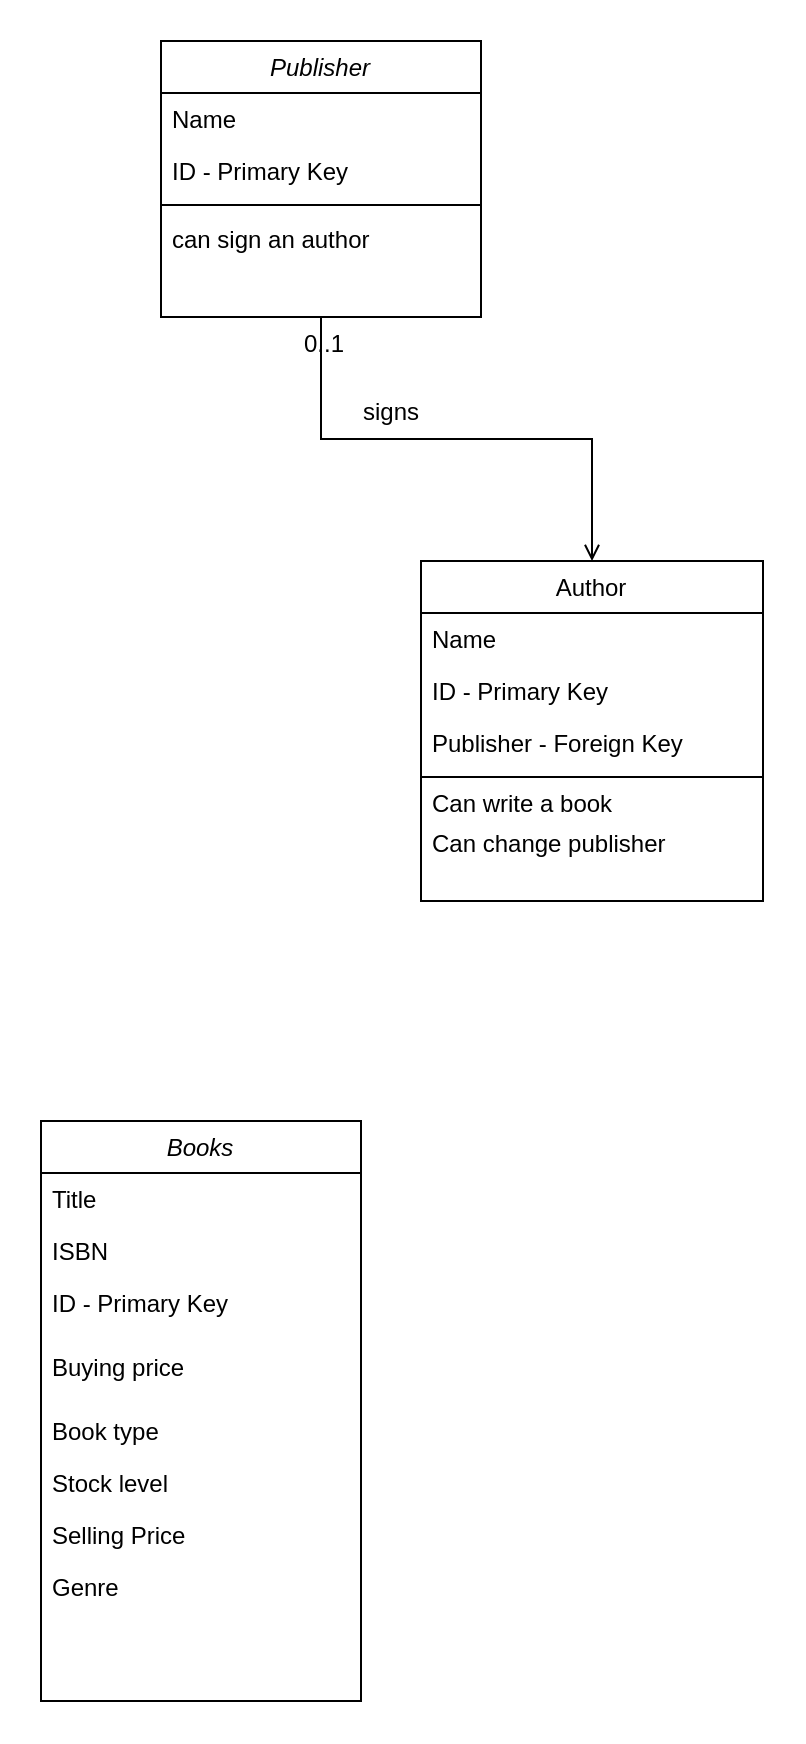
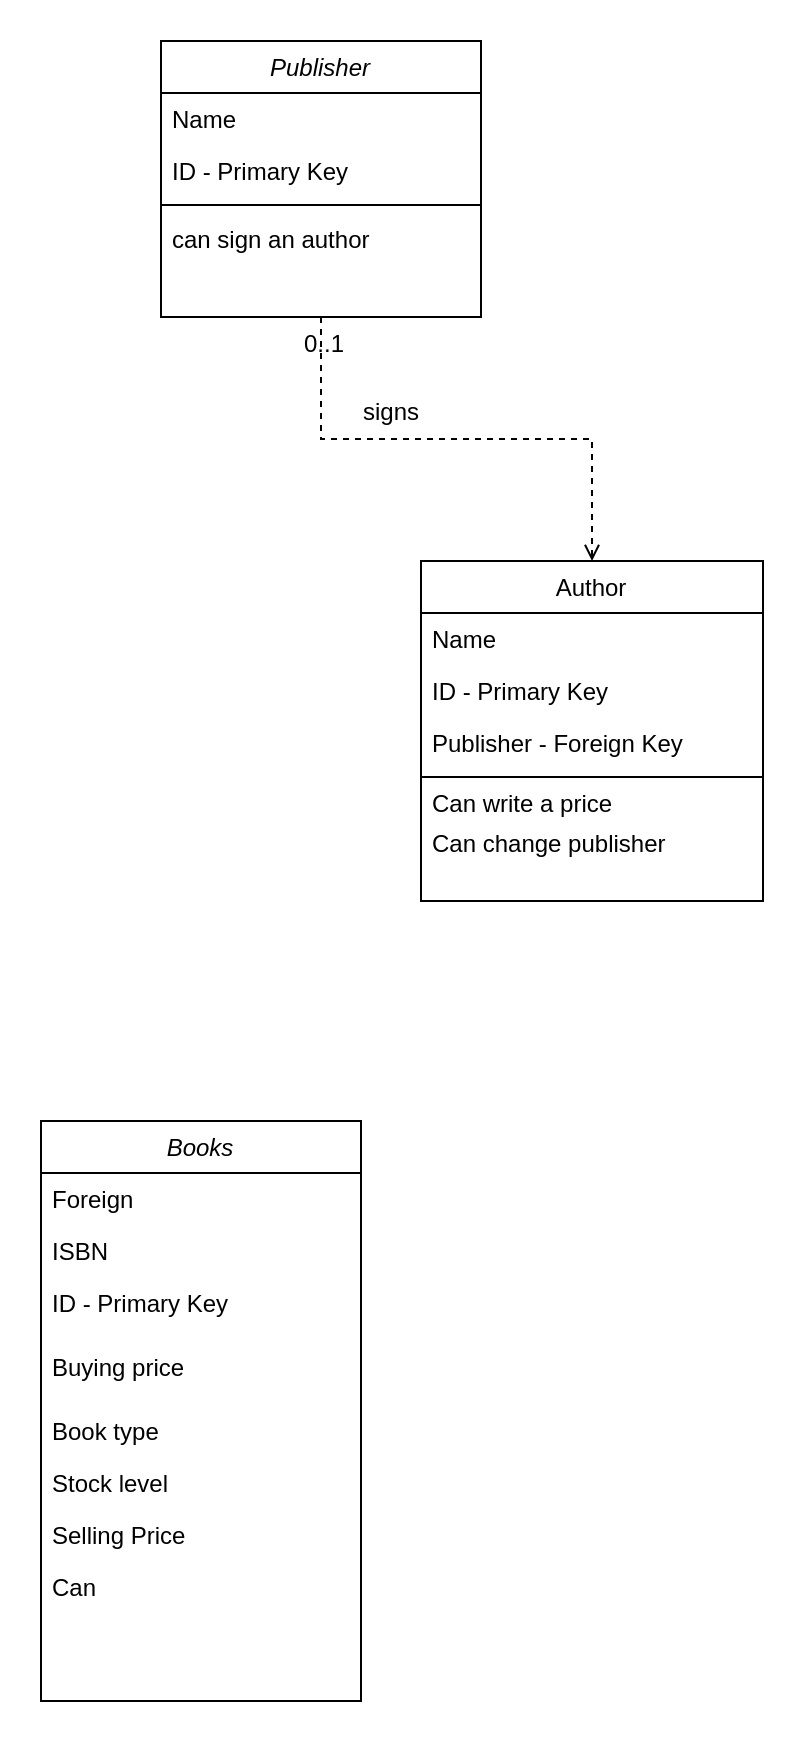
(452, 439) -> (452, 439)
(528, 805) -> (532, 805)
(79, 1200) -> (96, 1200)
(86, 1588) -> (72, 1588)
